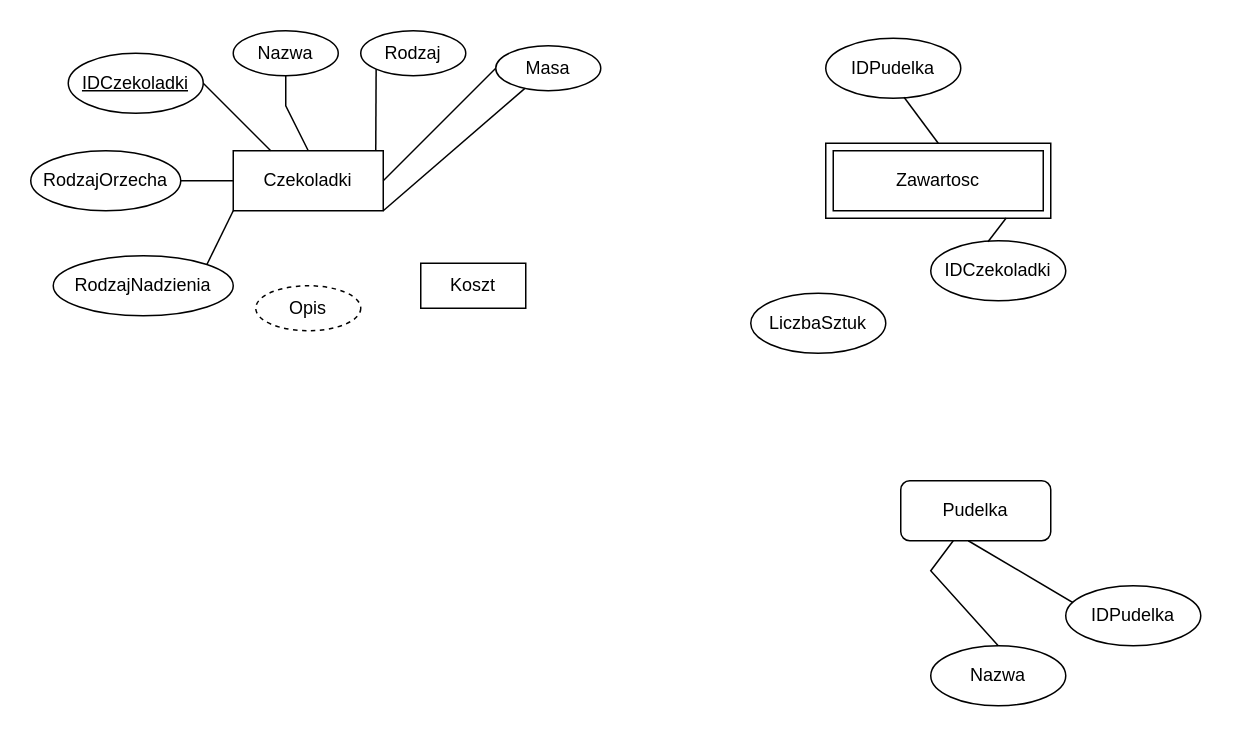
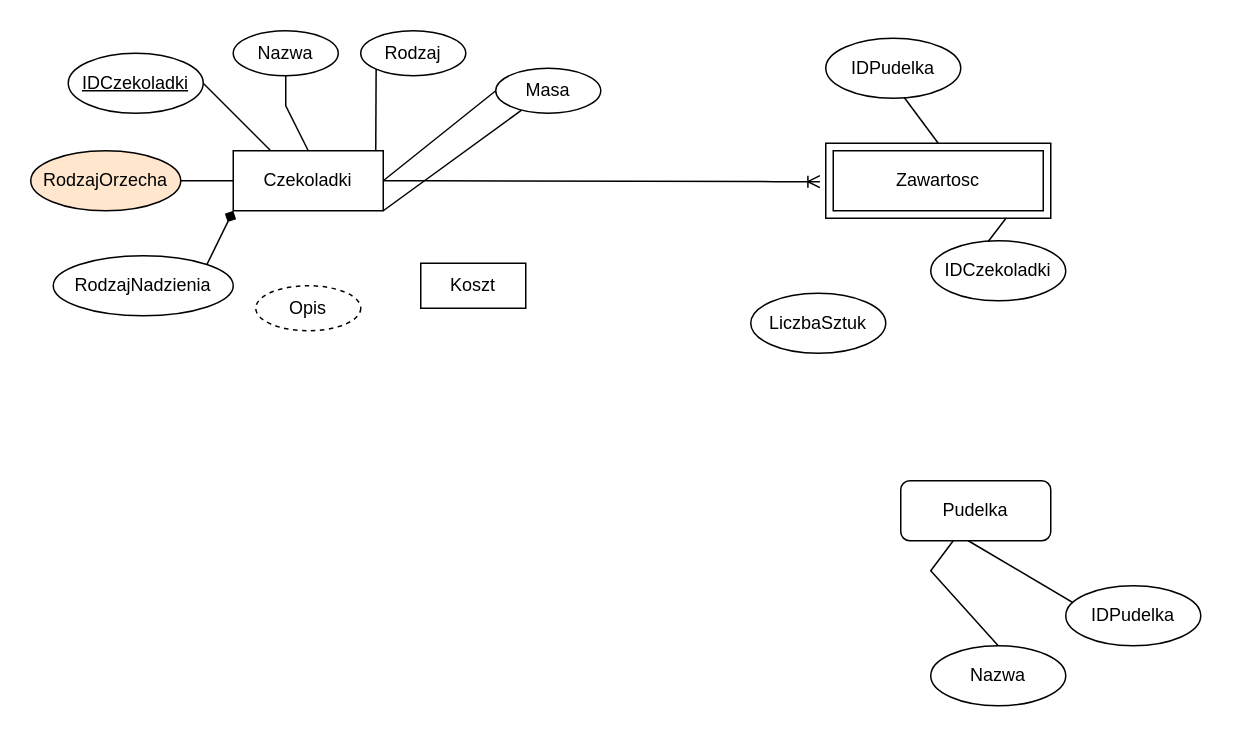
(548, 68) -> (548, 91)
(106, 181) -> (106, 181)
none -> (624, 181)
(231, 216) -> (228, 222)
